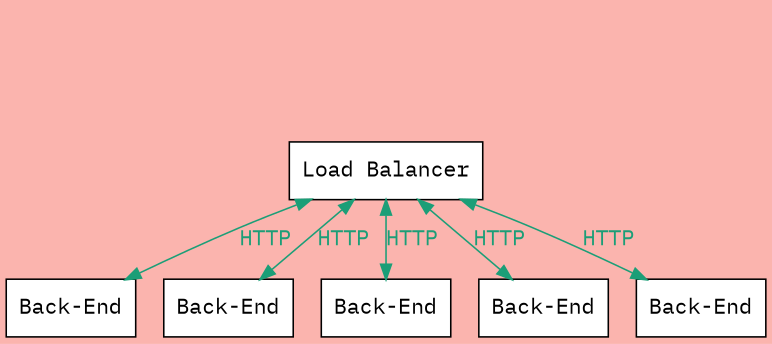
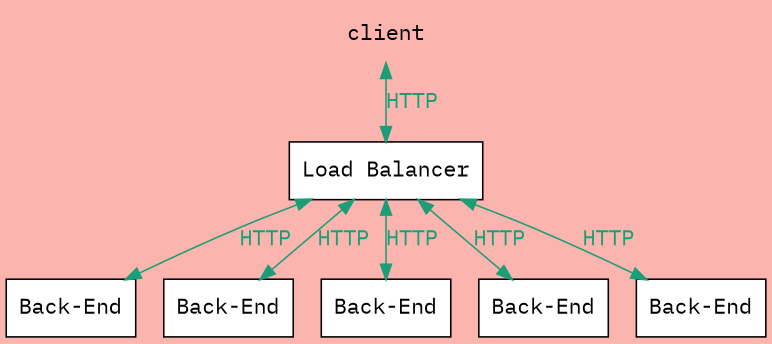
none -> (386, 34)
